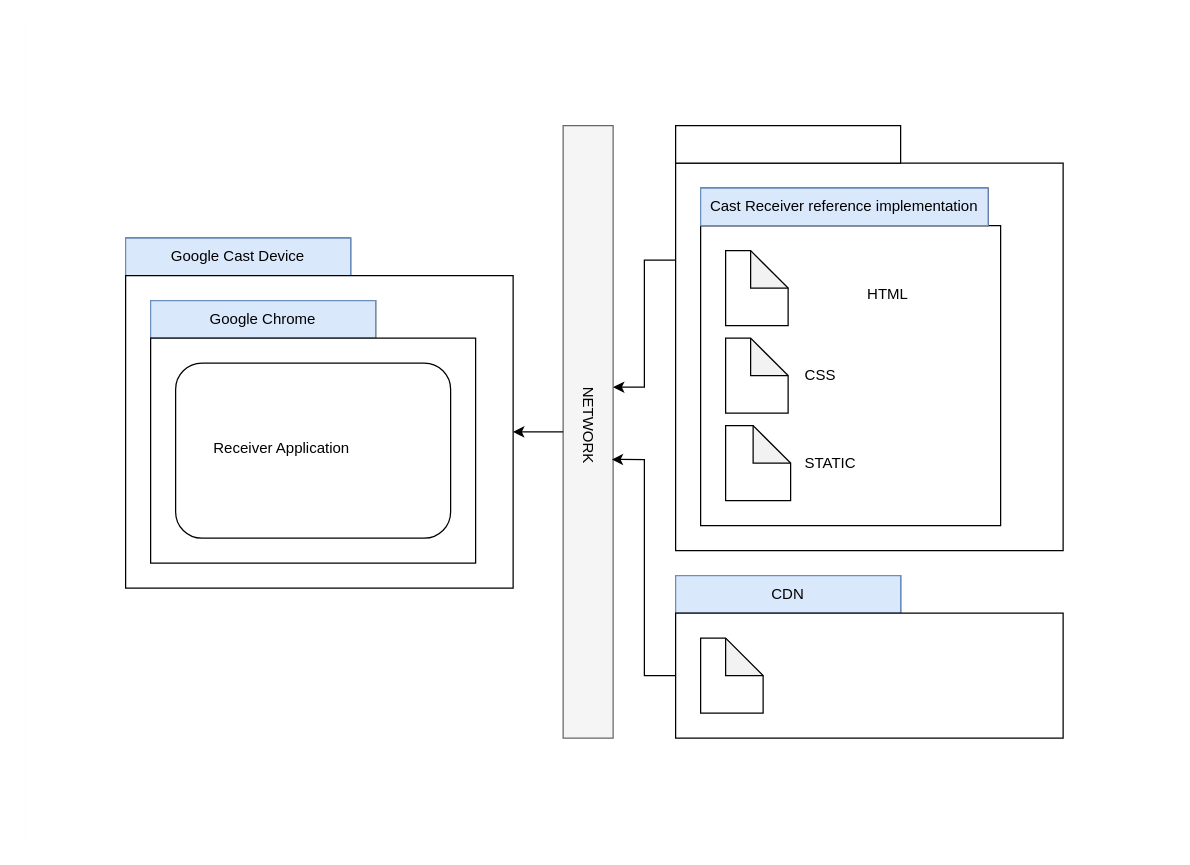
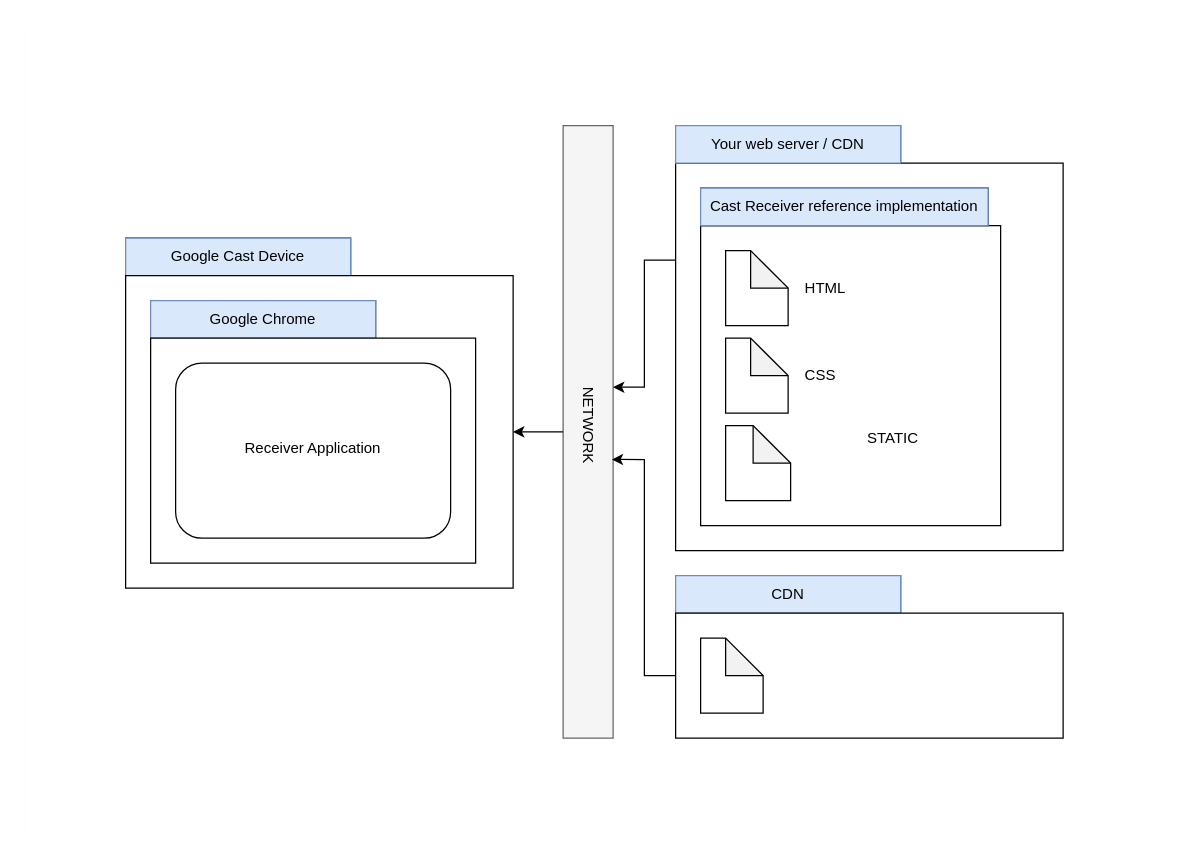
none -> (788, 144)
(888, 294) -> (826, 288)
(282, 448) -> (313, 448)
(831, 463) -> (893, 438)
